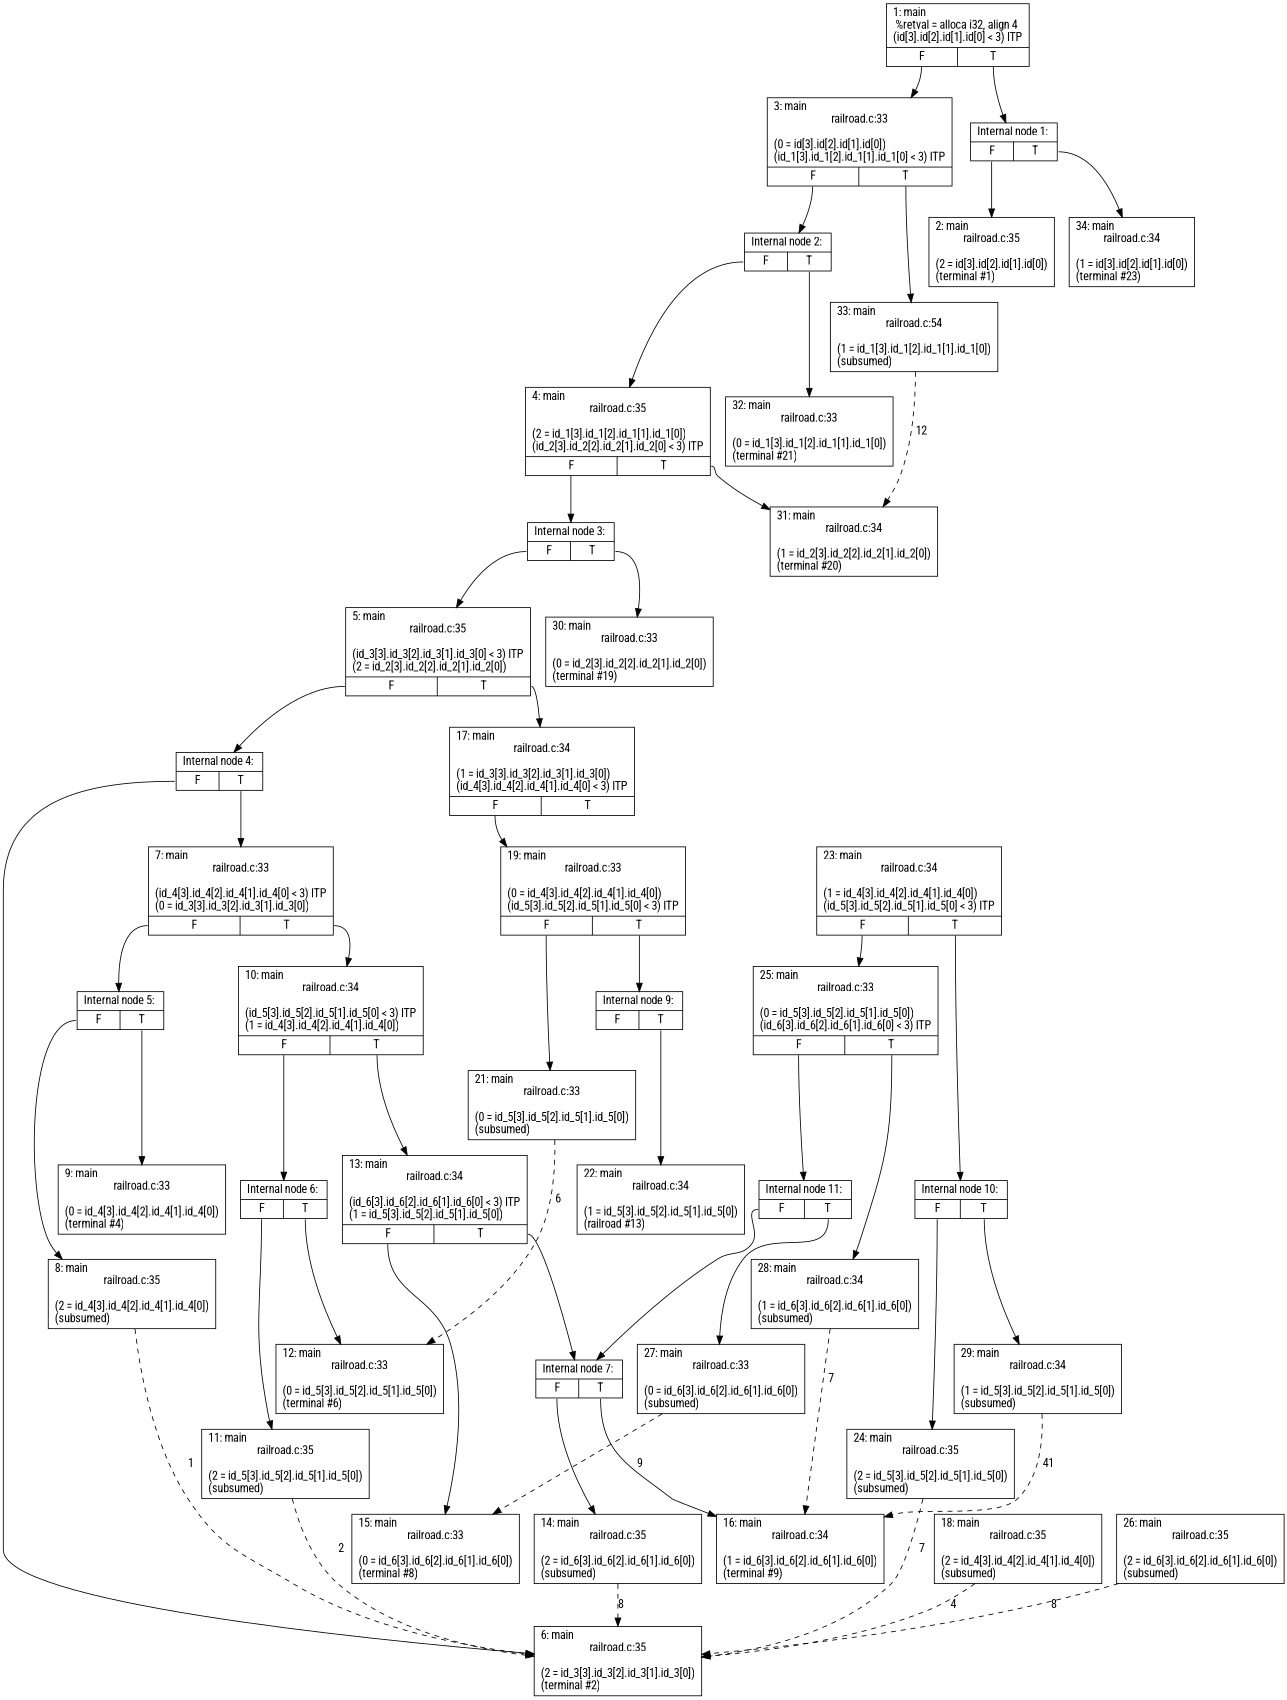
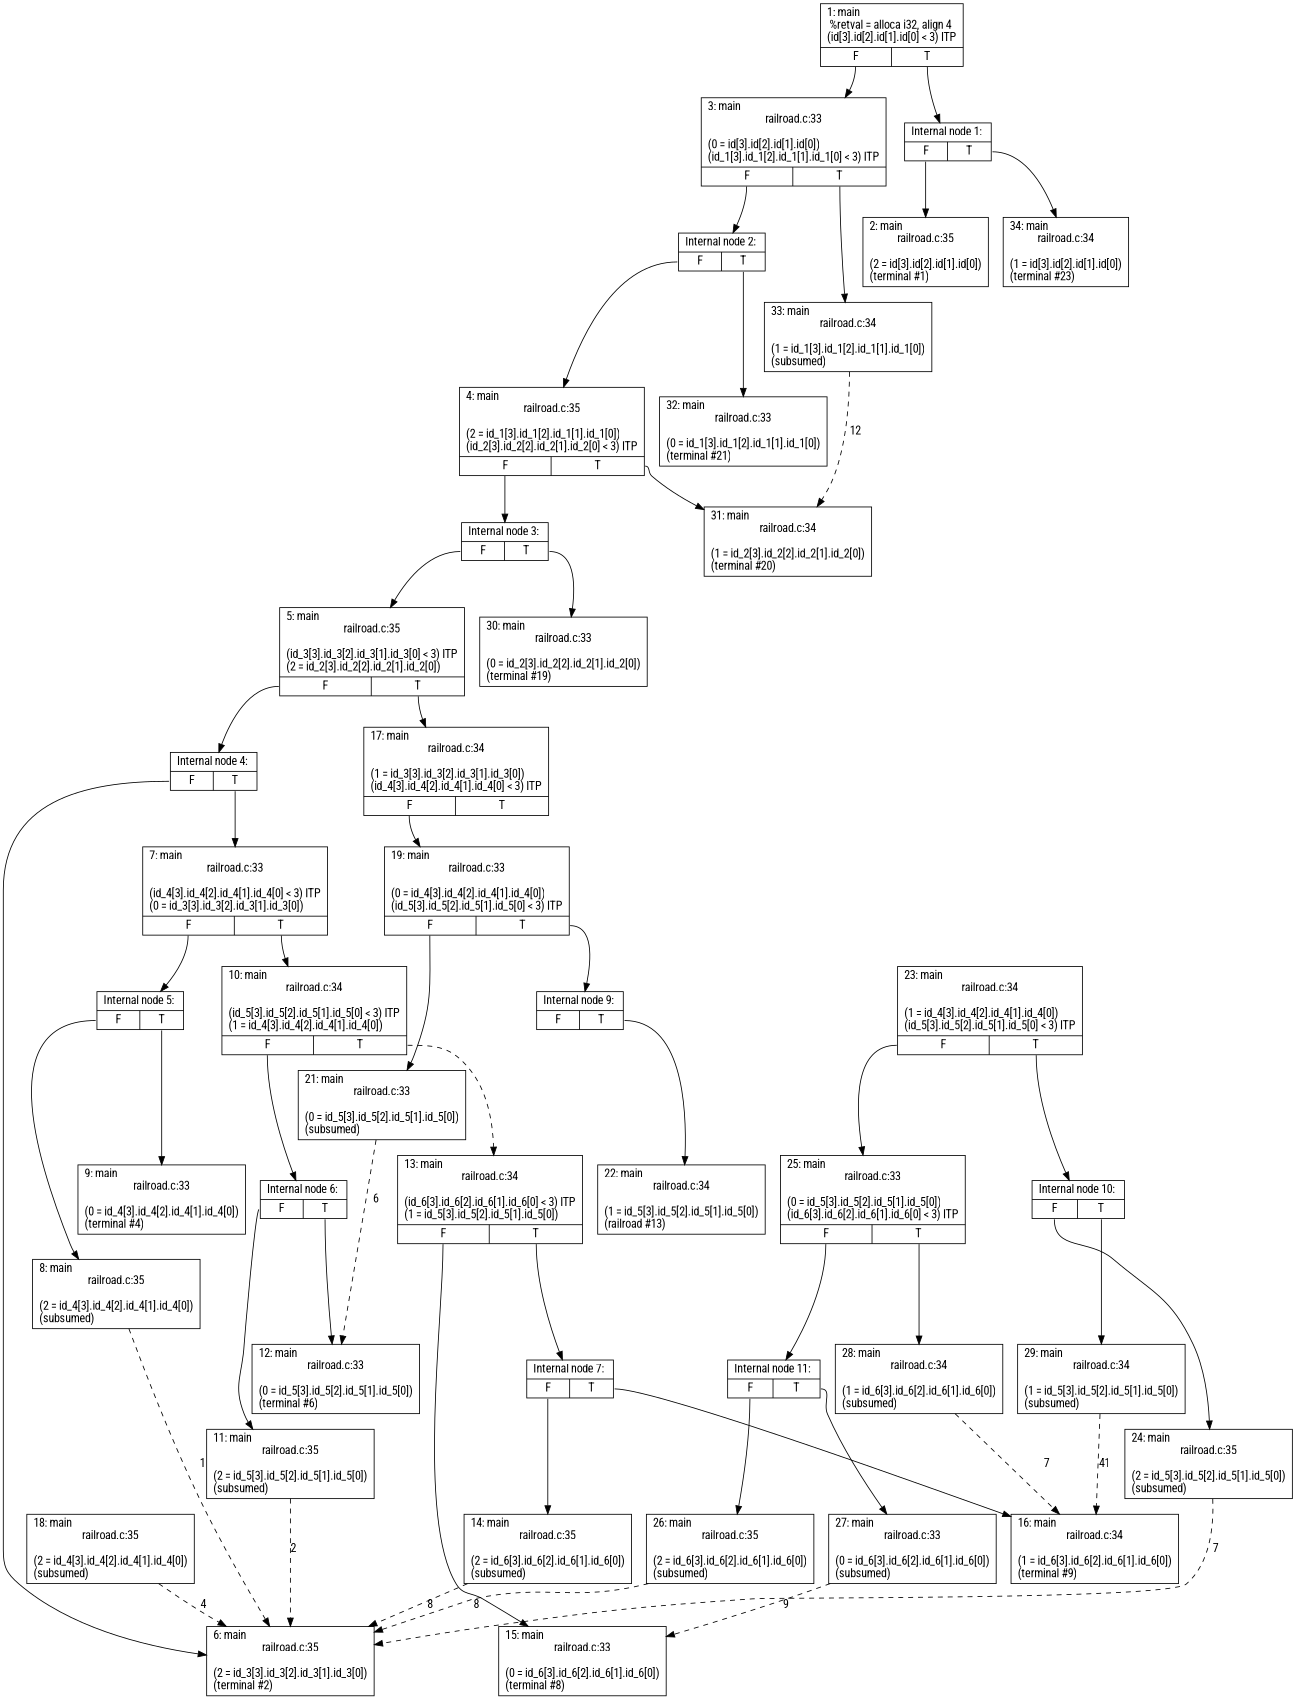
(914, 324) -> (848, 324)
(385, 1103) -> (473, 1074)
(688, 1279) -> (747, 1452)
